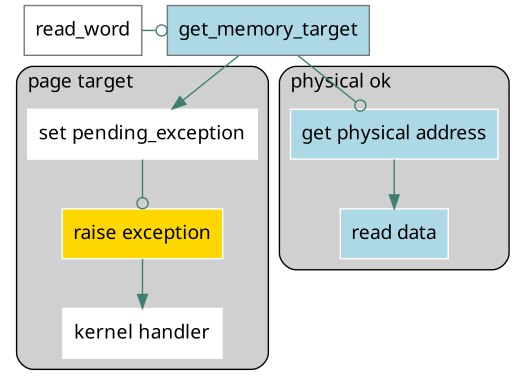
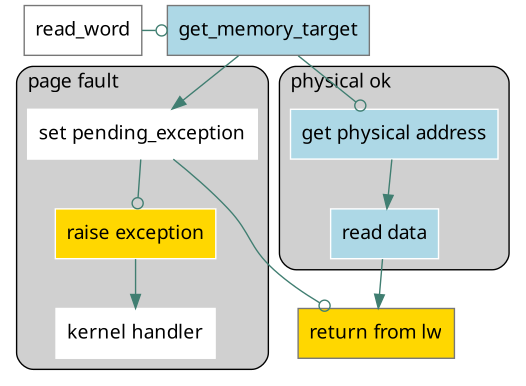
(81, 82) -> (74, 82)
none -> (376, 333)
